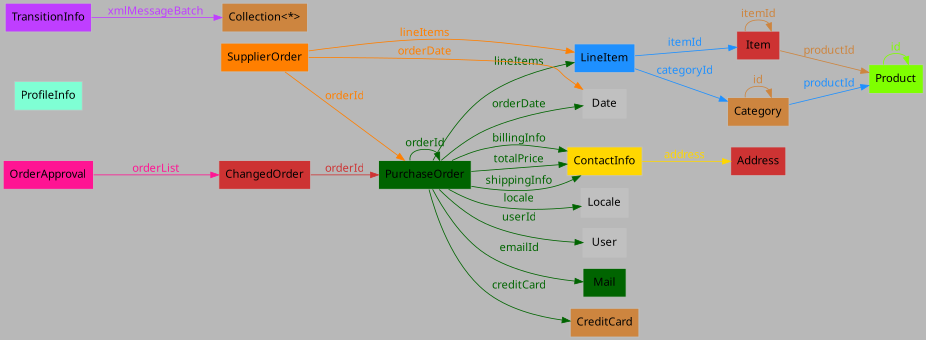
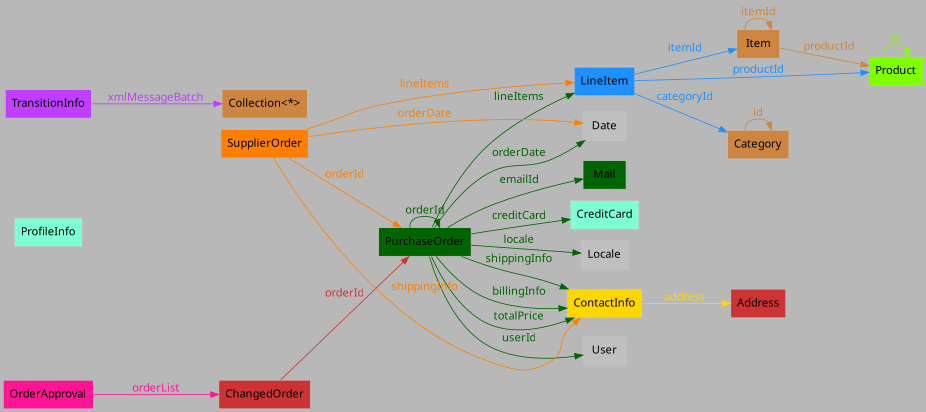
(758, 46) -> (758, 44)
(825, 96) -> (748, 77)
none -> (406, 315)
(605, 323) -> (605, 215)
